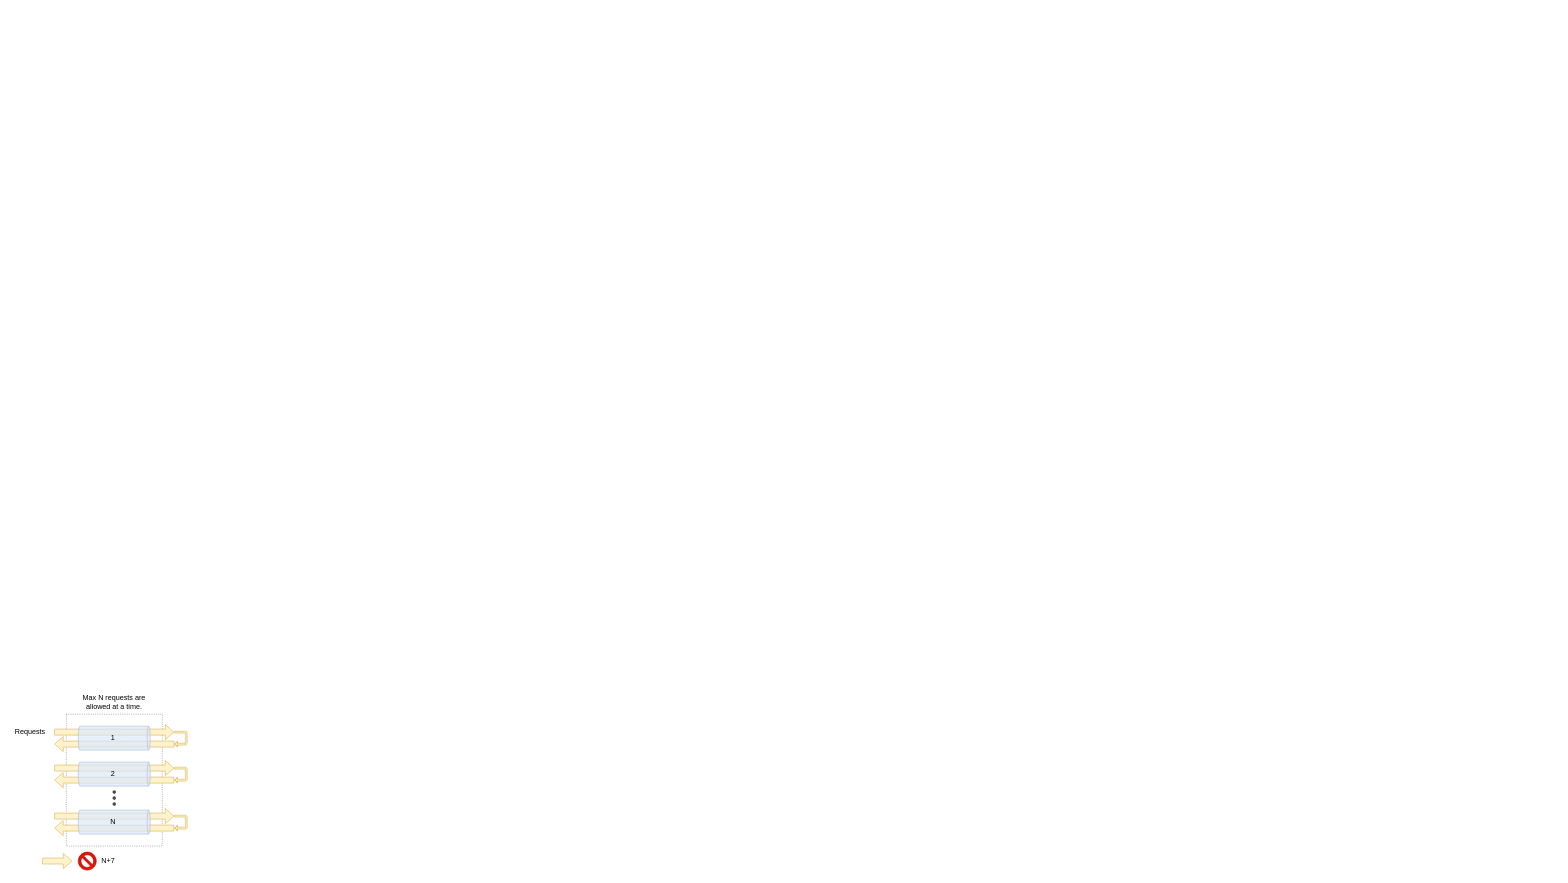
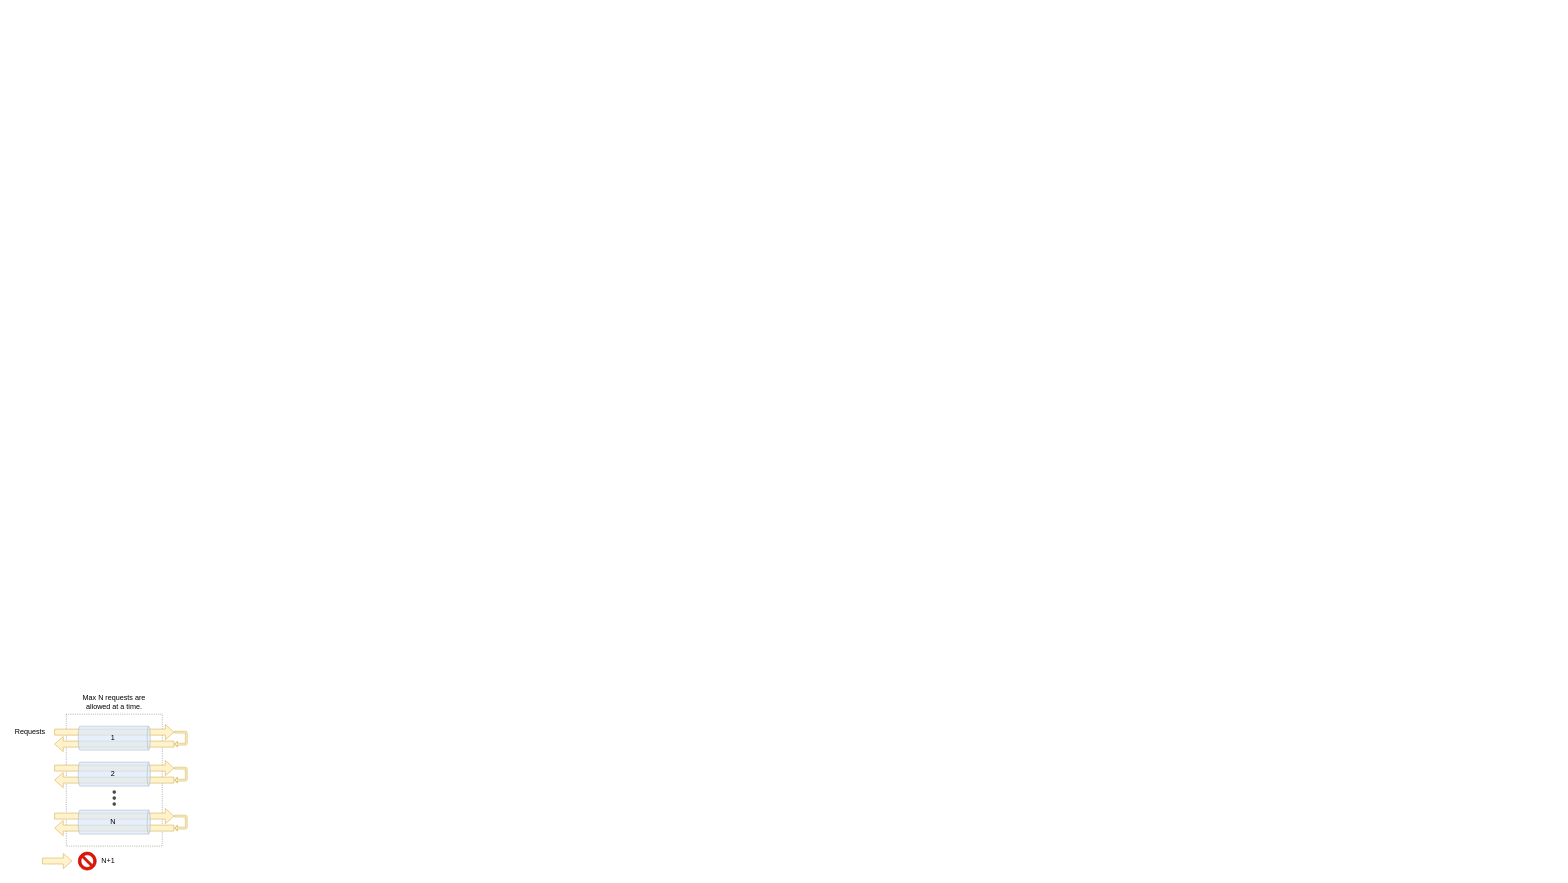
(108, 861) -> (108, 861)
